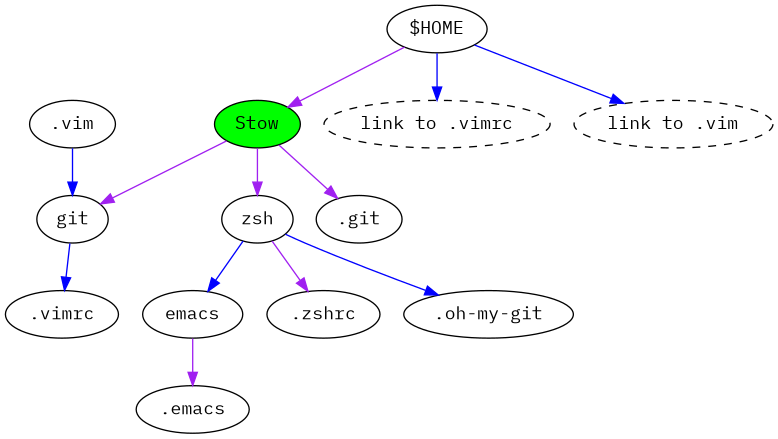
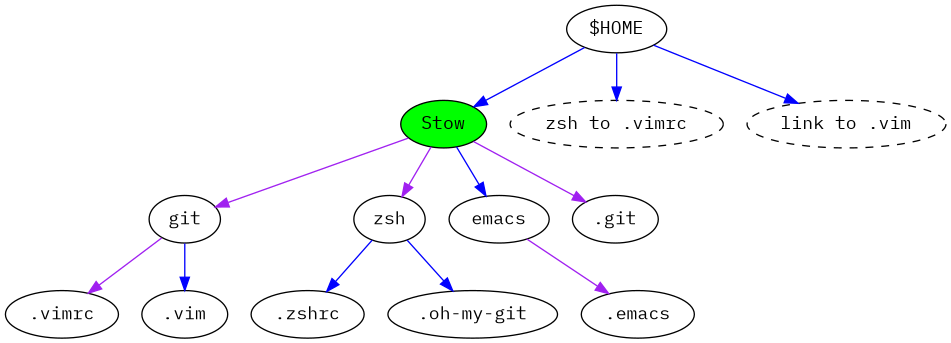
(352, 74) -> (535, 74)
(437, 124) -> (617, 124)
(73, 165) -> (185, 260)
(68, 260) -> (130, 261)
(229, 261) -> (468, 166)
(286, 261) -> (354, 261)
